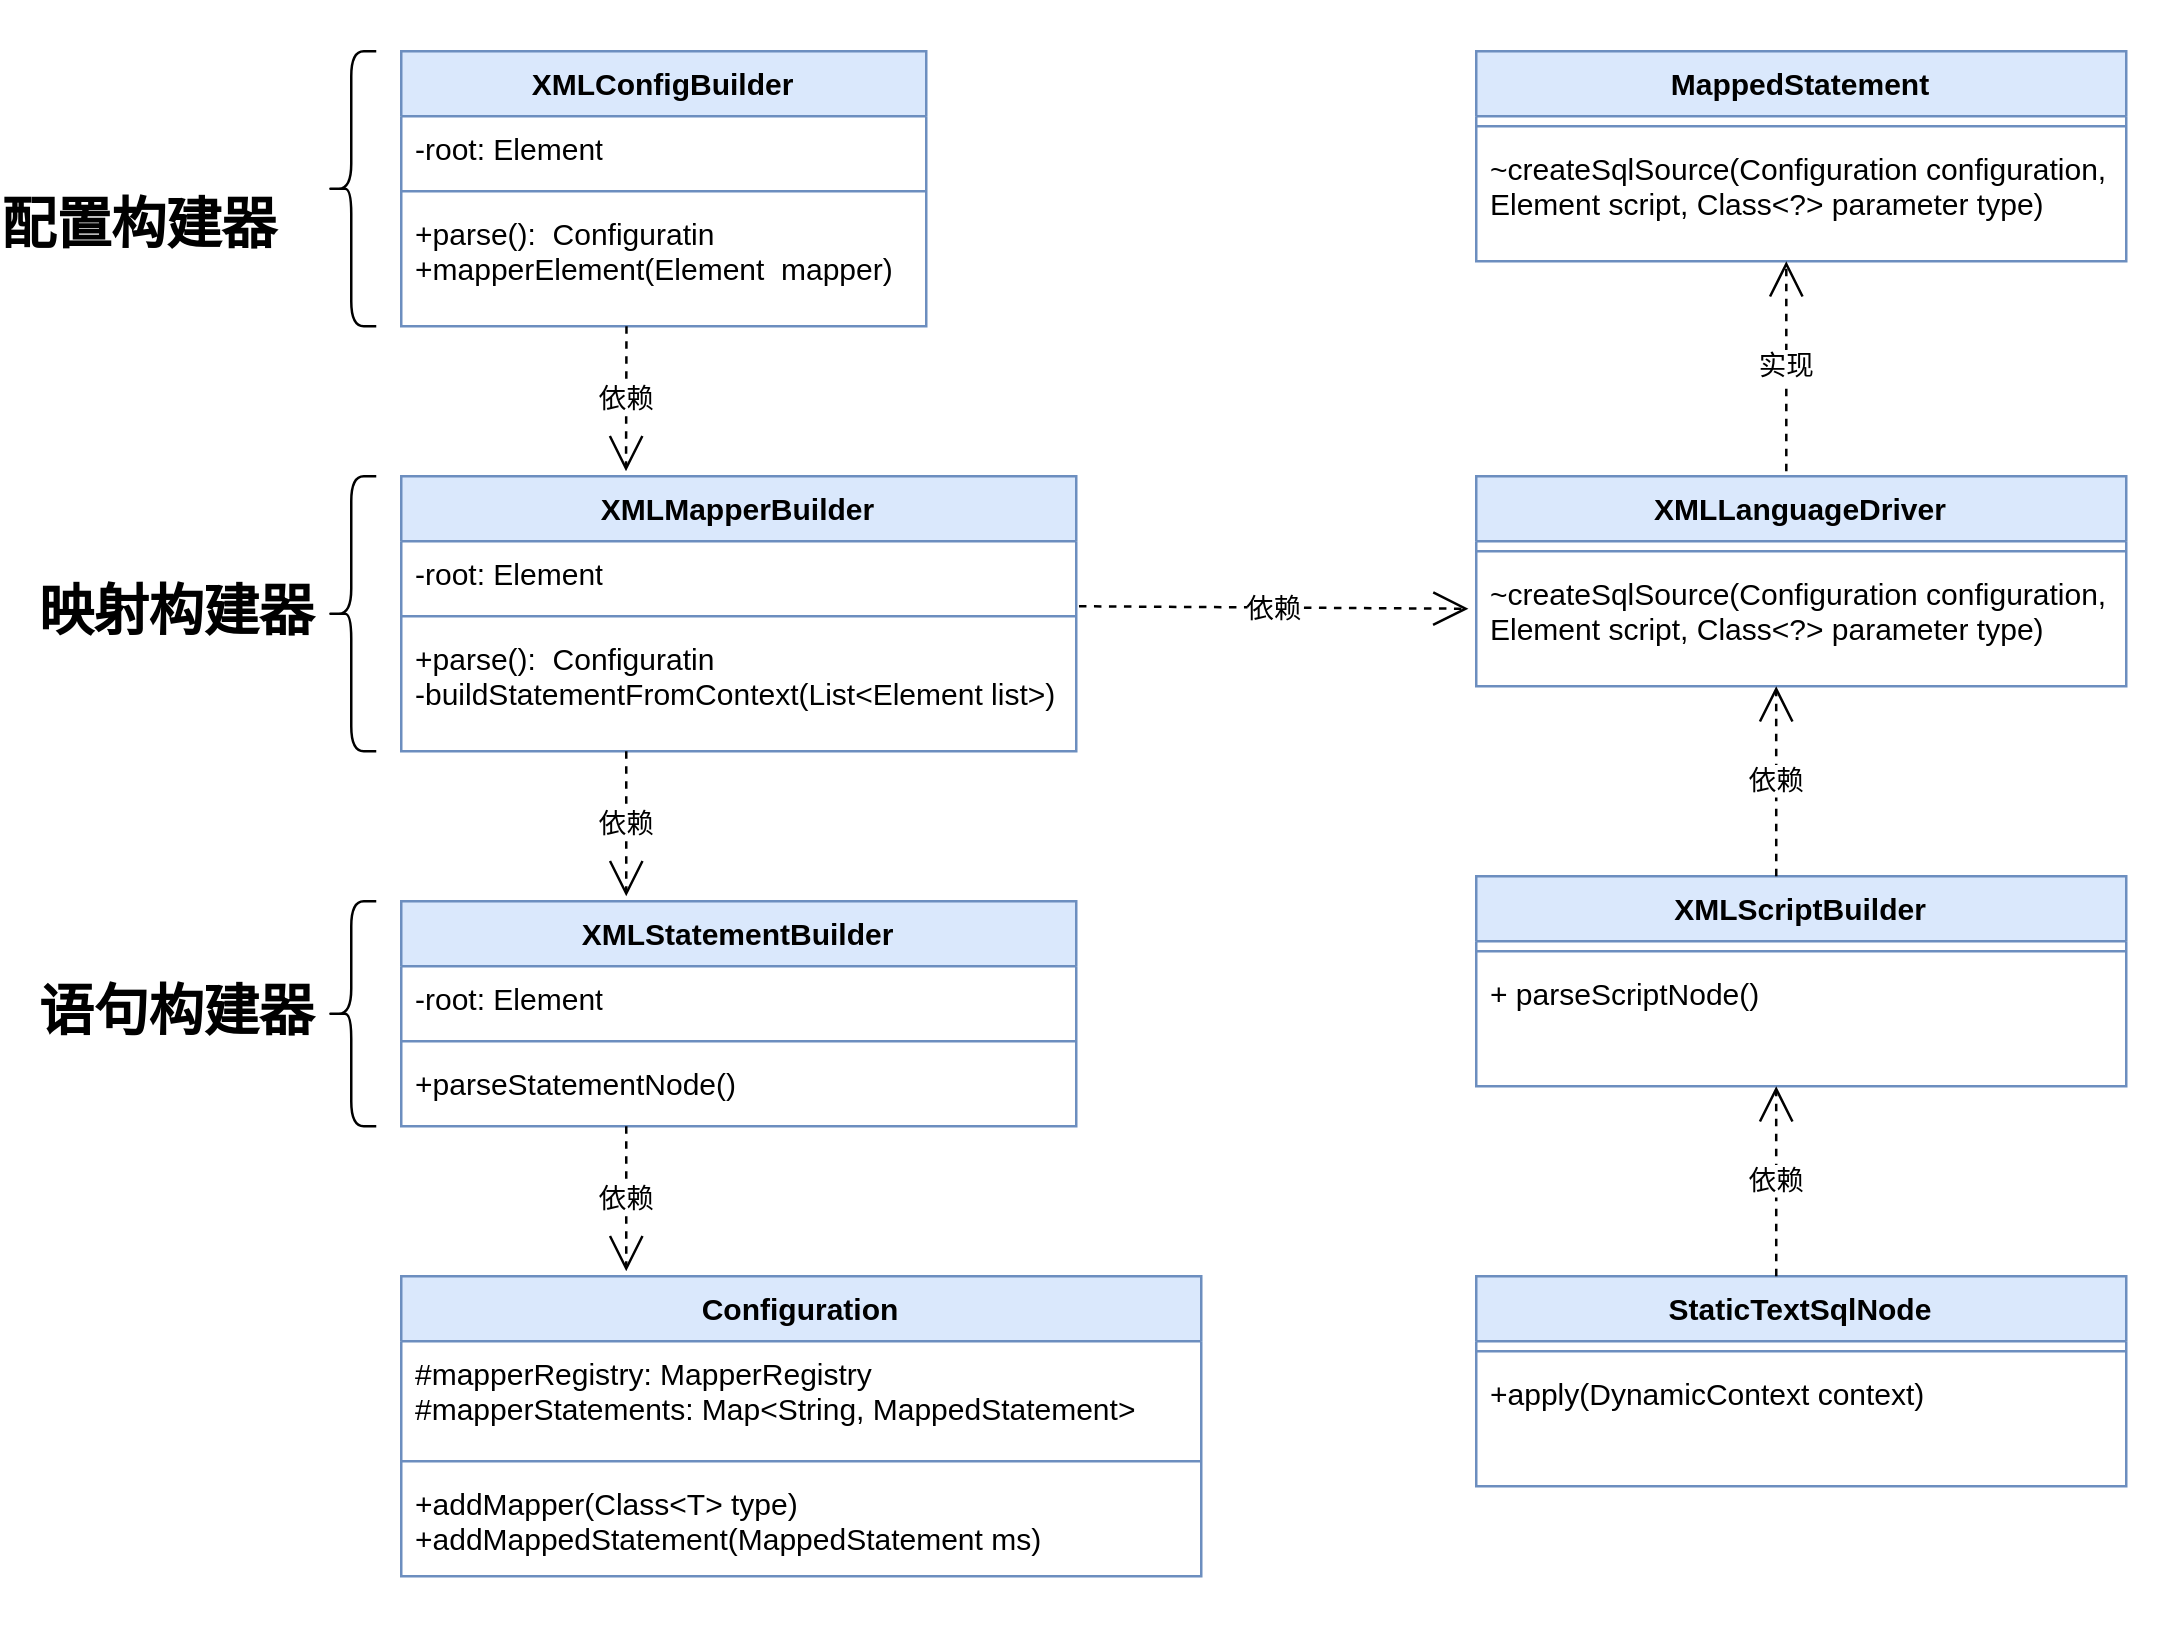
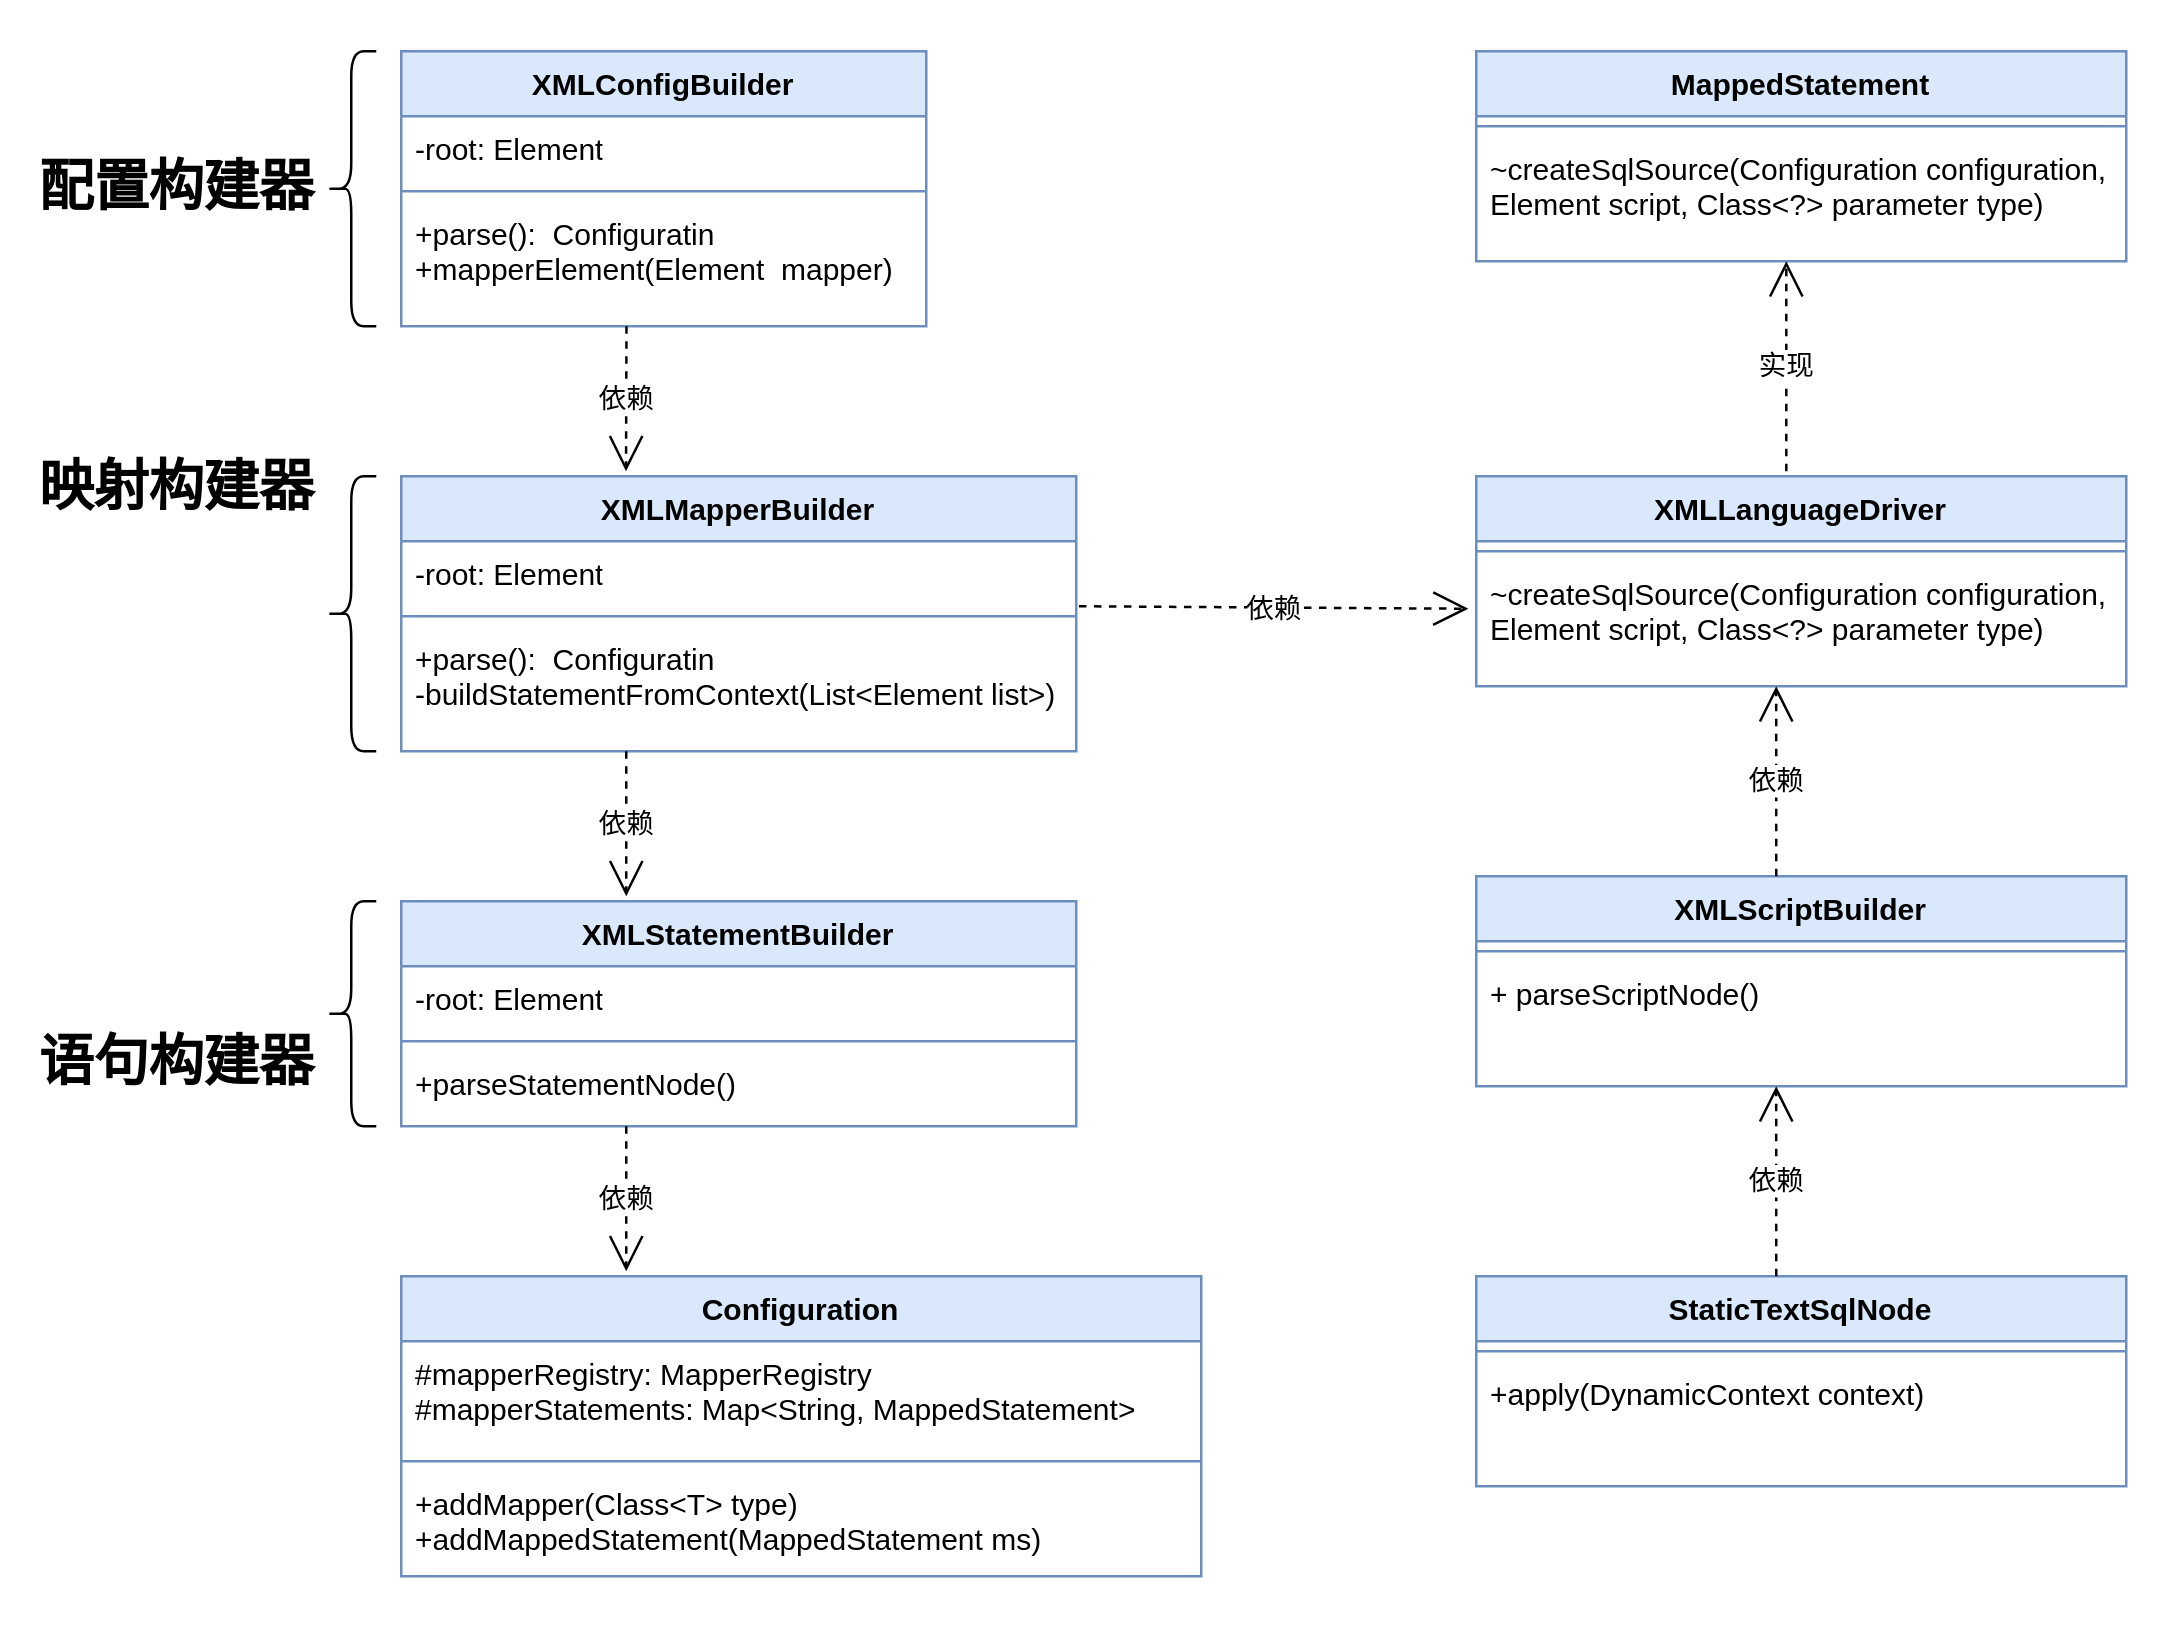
(139, 226) -> (176, 189)
(176, 614) -> (176, 489)
(176, 1014) -> (176, 1064)
